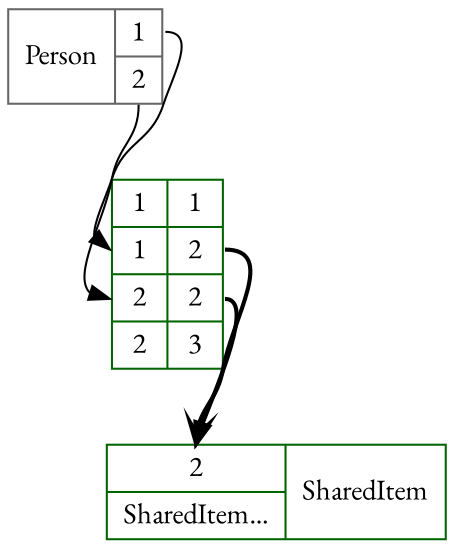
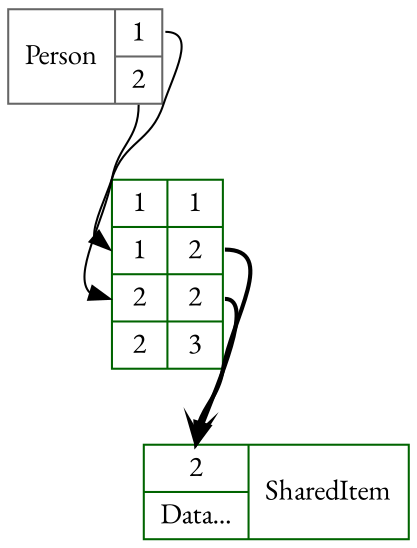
(196, 515) -> (196, 515)
